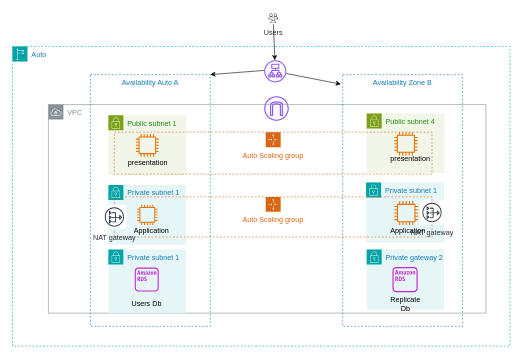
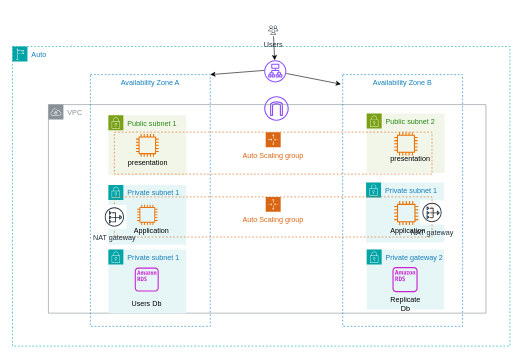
(273, 18) -> (273, 30)
(150, 83) -> (150, 83)
(413, 122) -> (413, 122)
